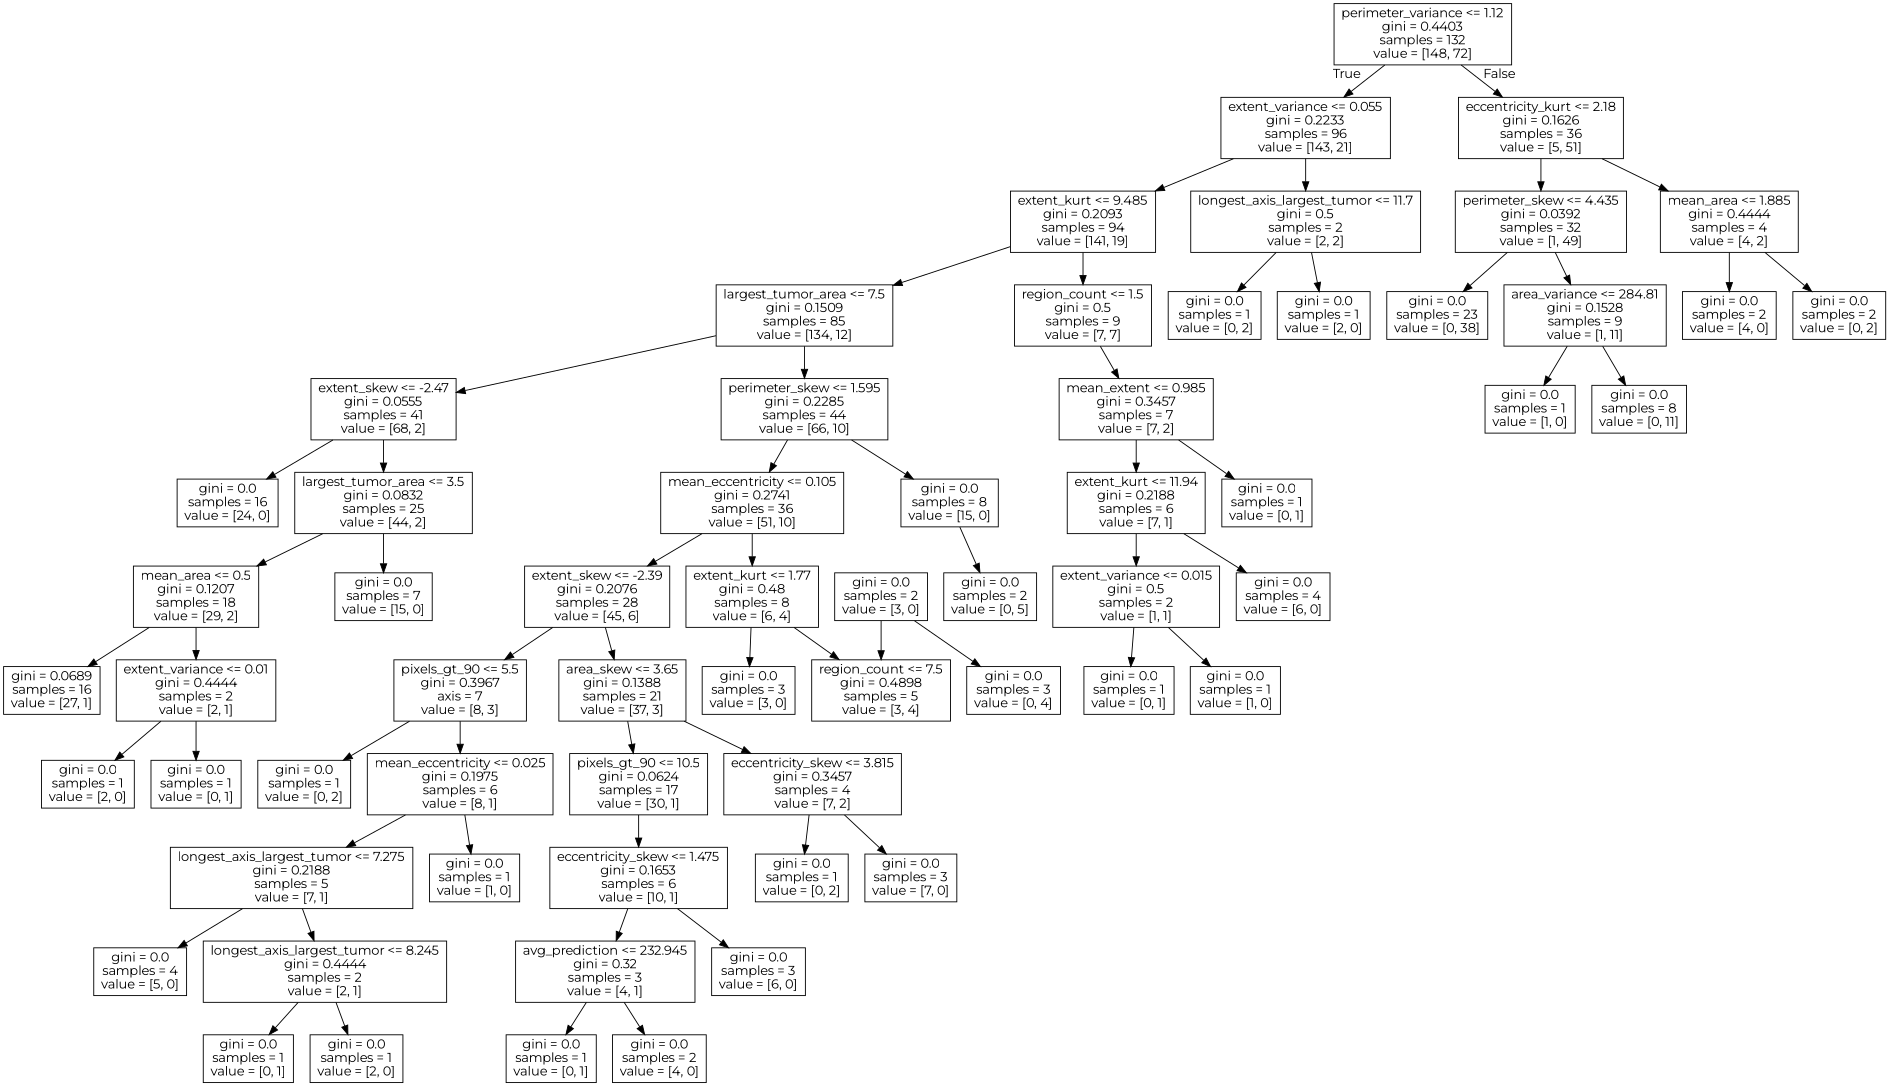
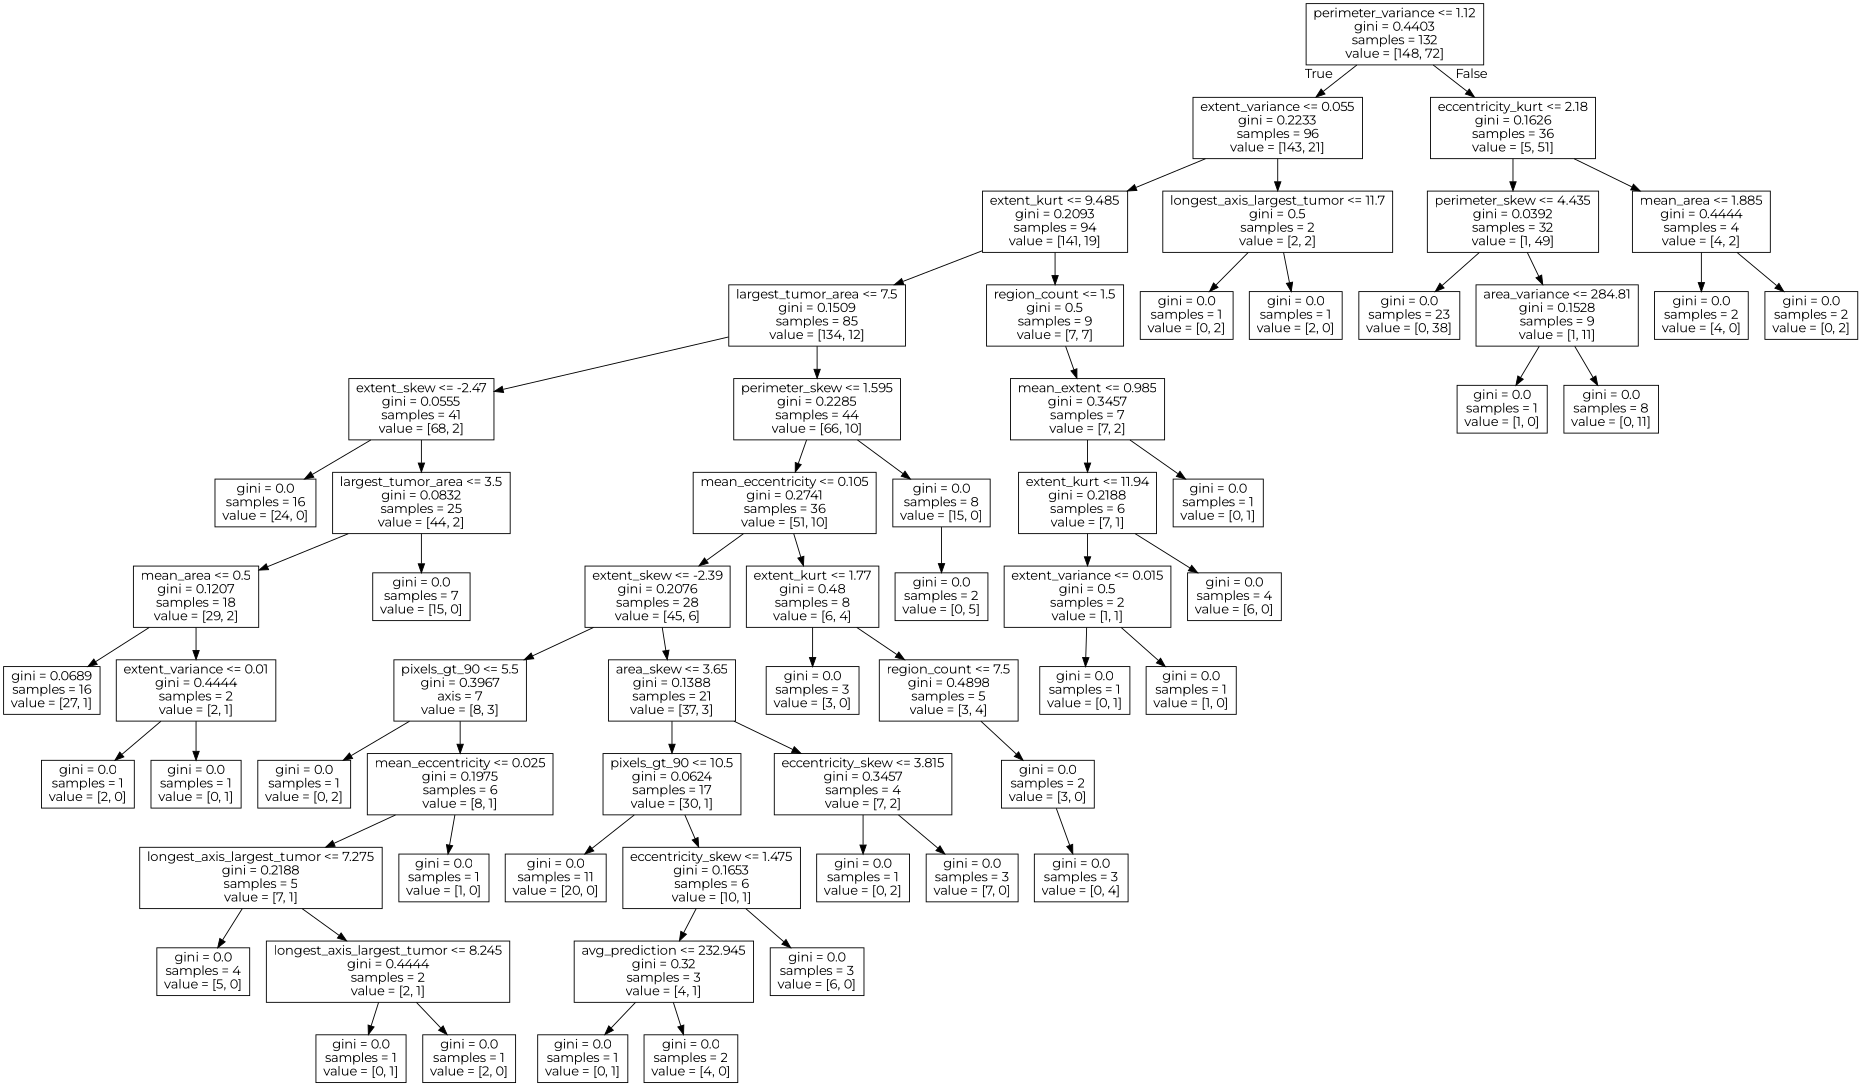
(881, 636) -> (999, 738)
none -> (556, 878)
